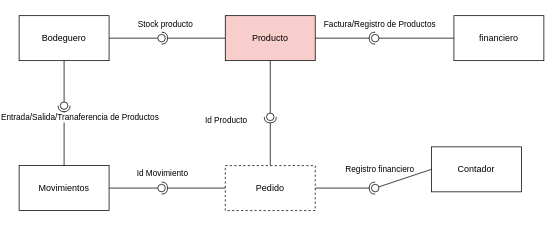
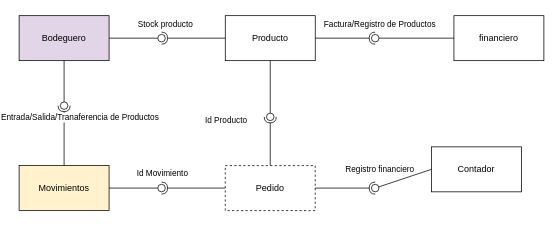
(64, 38) -> (64, 38)
(270, 38) -> (270, 38)
(64, 188) -> (64, 188)
